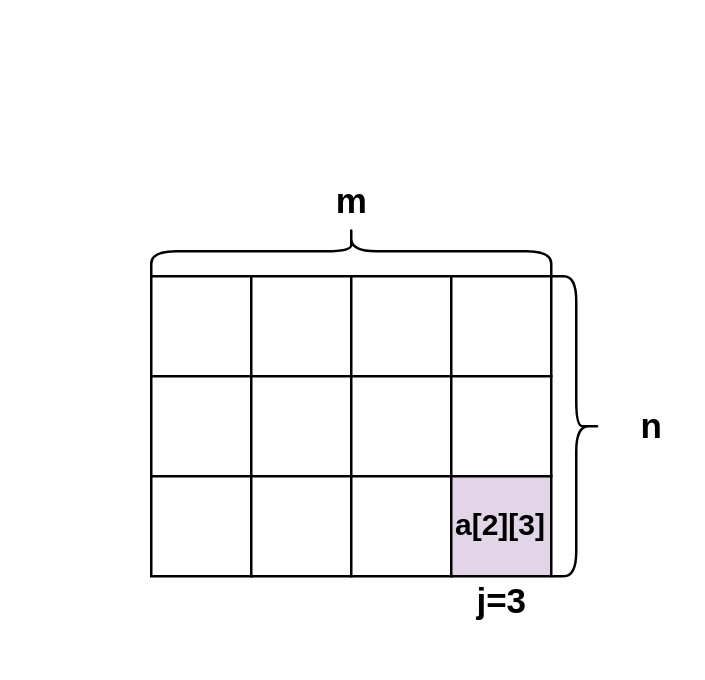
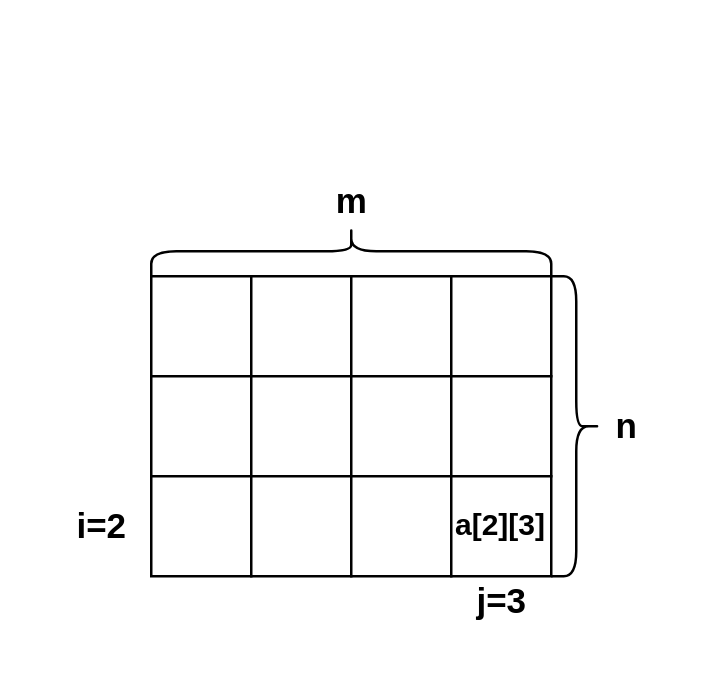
(651, 426) -> (626, 426)
none -> (101, 526)
(501, 526) -> (501, 526)
